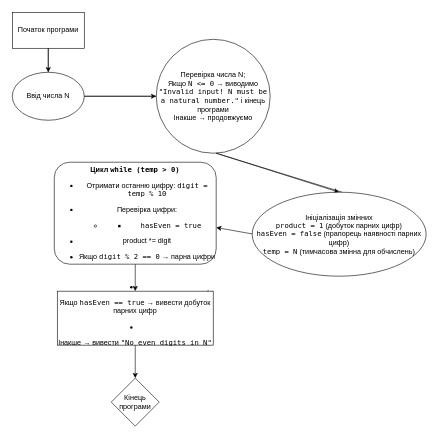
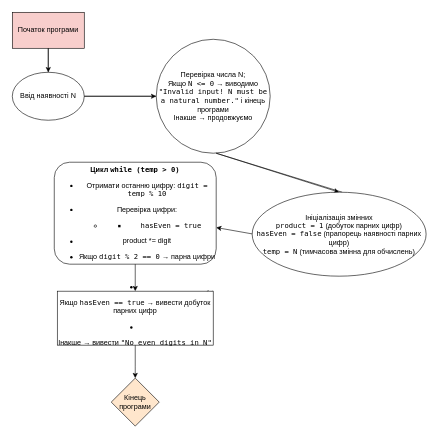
(48, 30) -> (48, 30)
(48, 96) -> (48, 96)
(135, 402) -> (135, 402)
